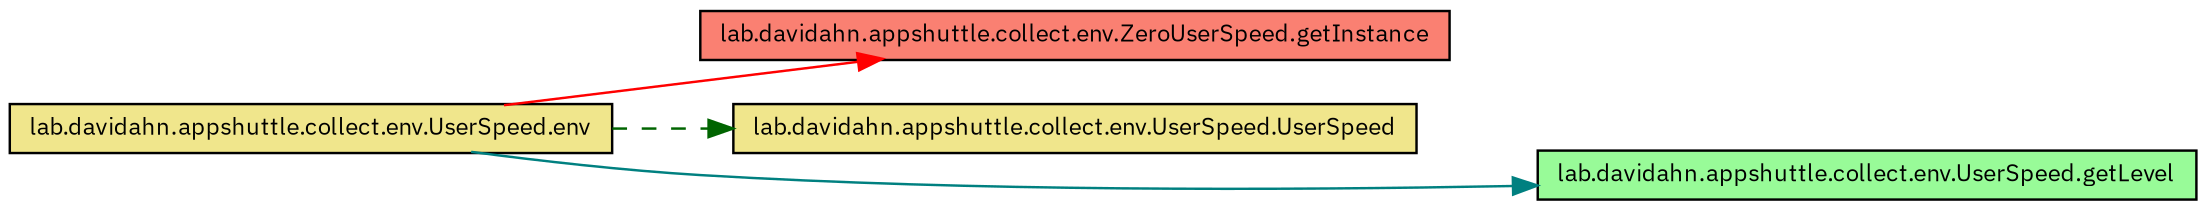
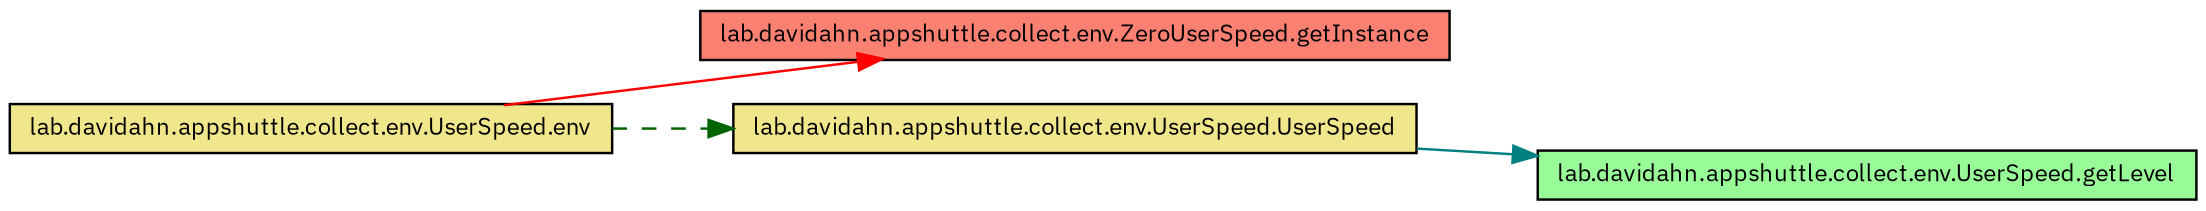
(991, 186) -> (1465, 151)
